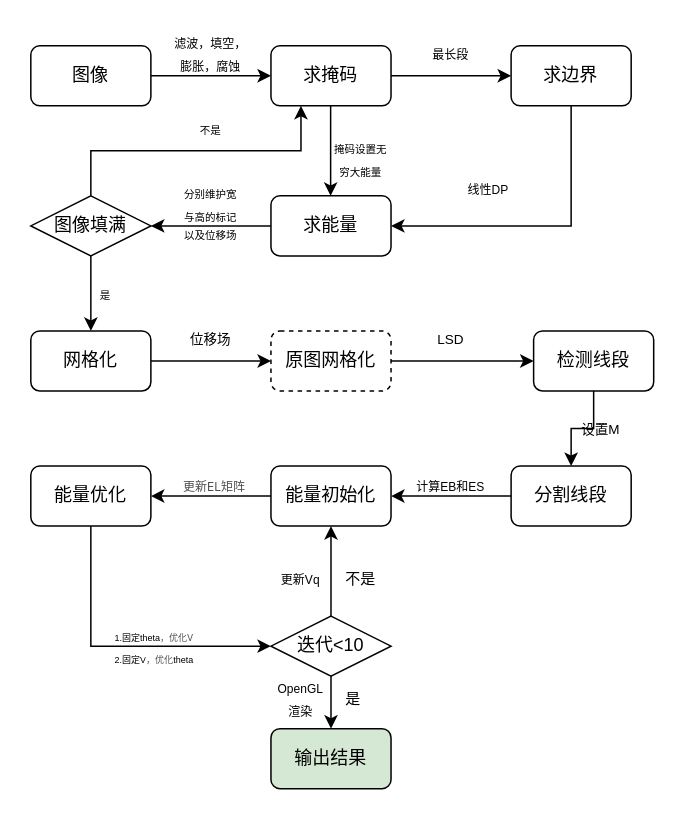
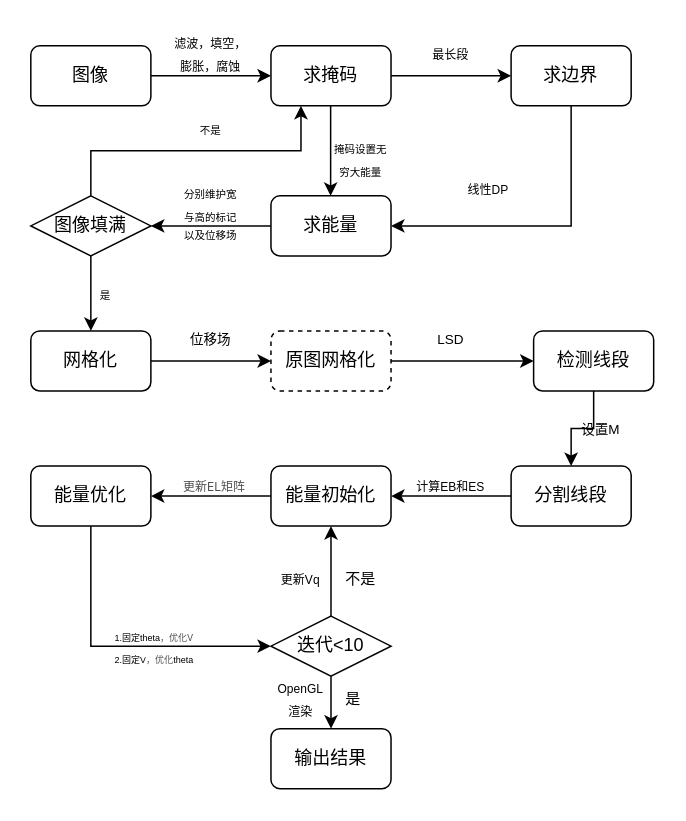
(331, 758) -> (331, 758)
